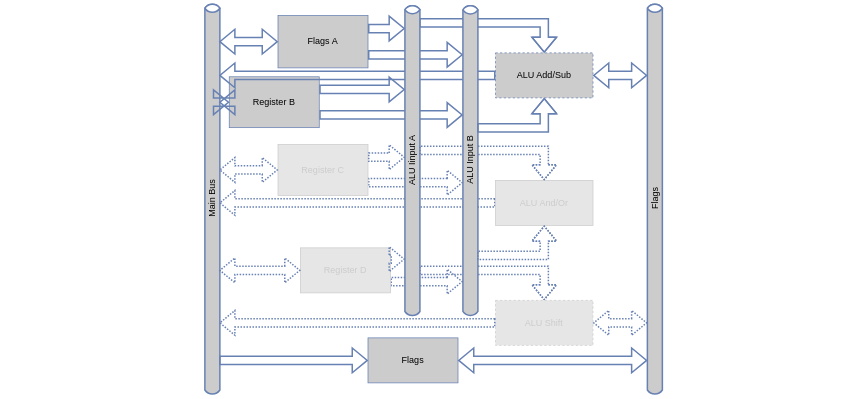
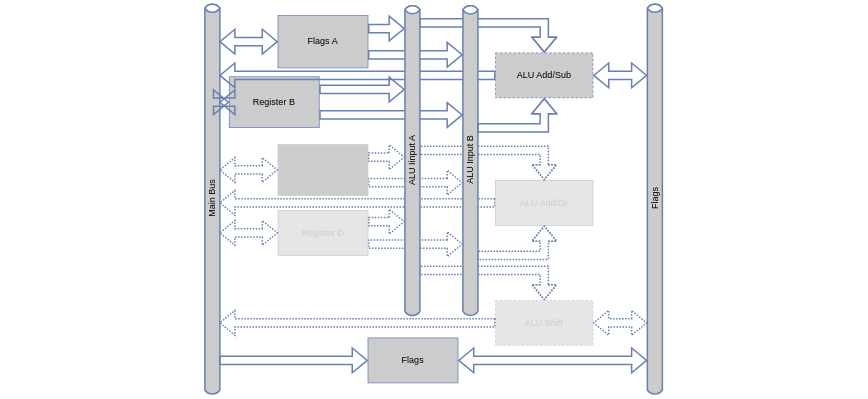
(323, 170) -> (323, 170)
(345, 270) -> (323, 233)
